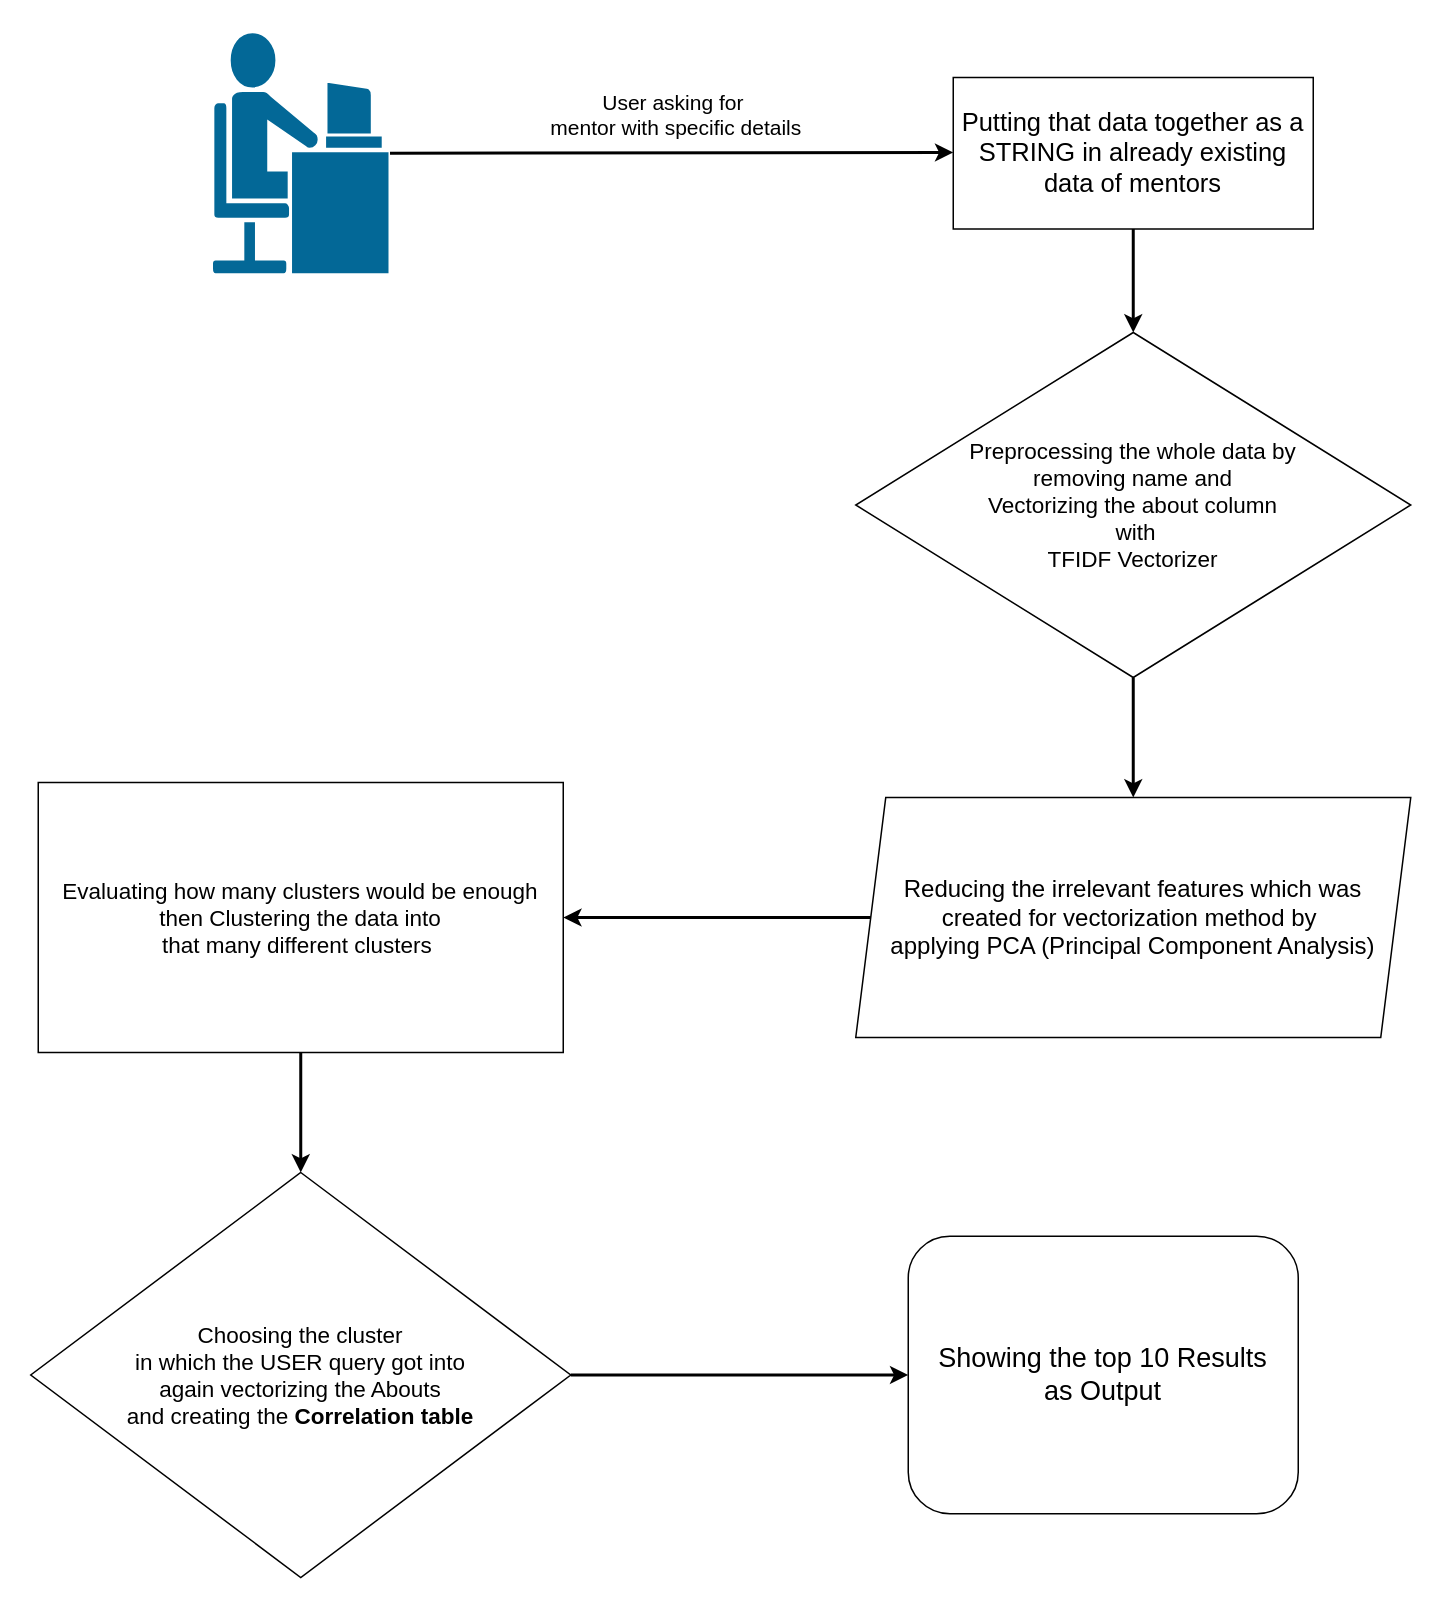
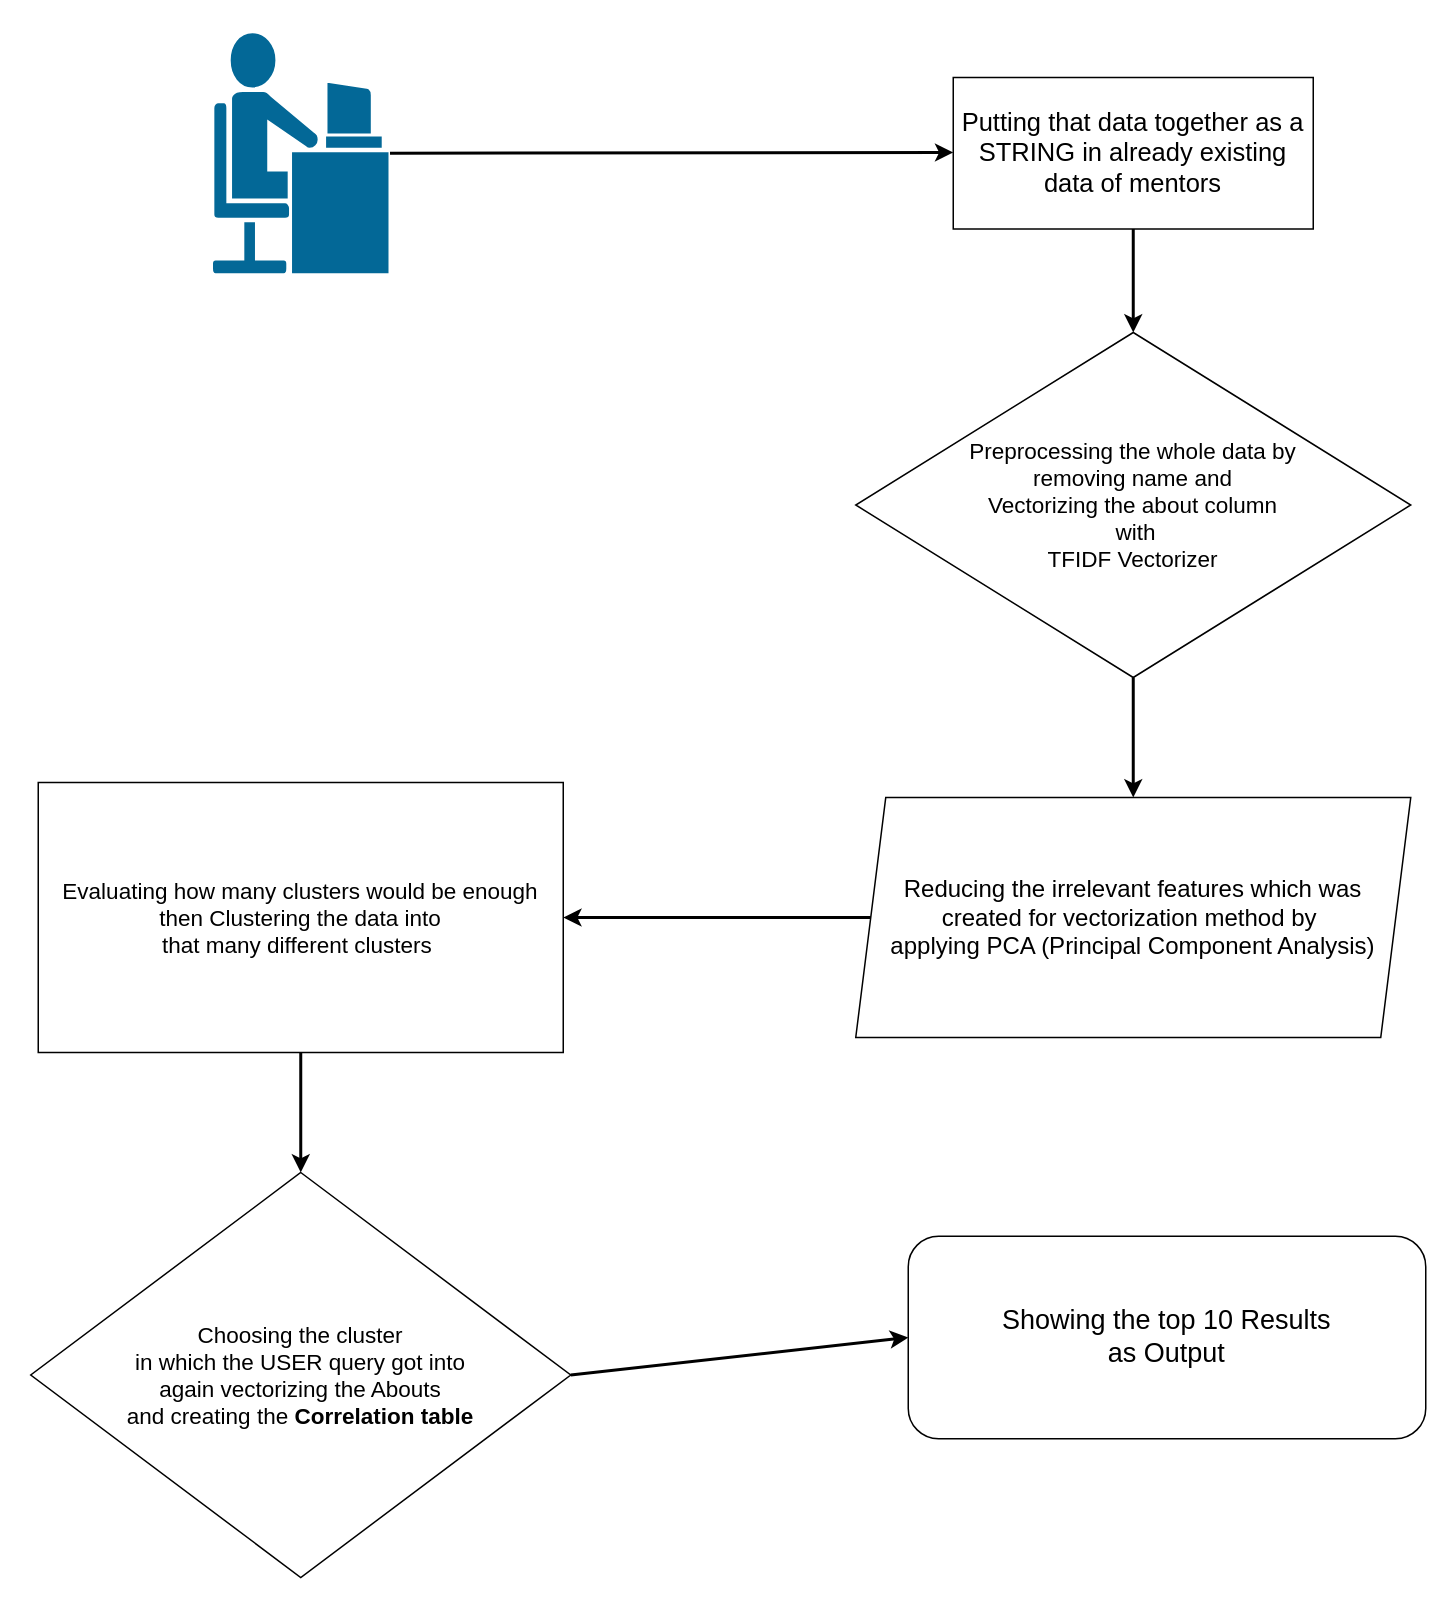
(676, 115) -> none
(1103, 1375) -> (1167, 1337)
